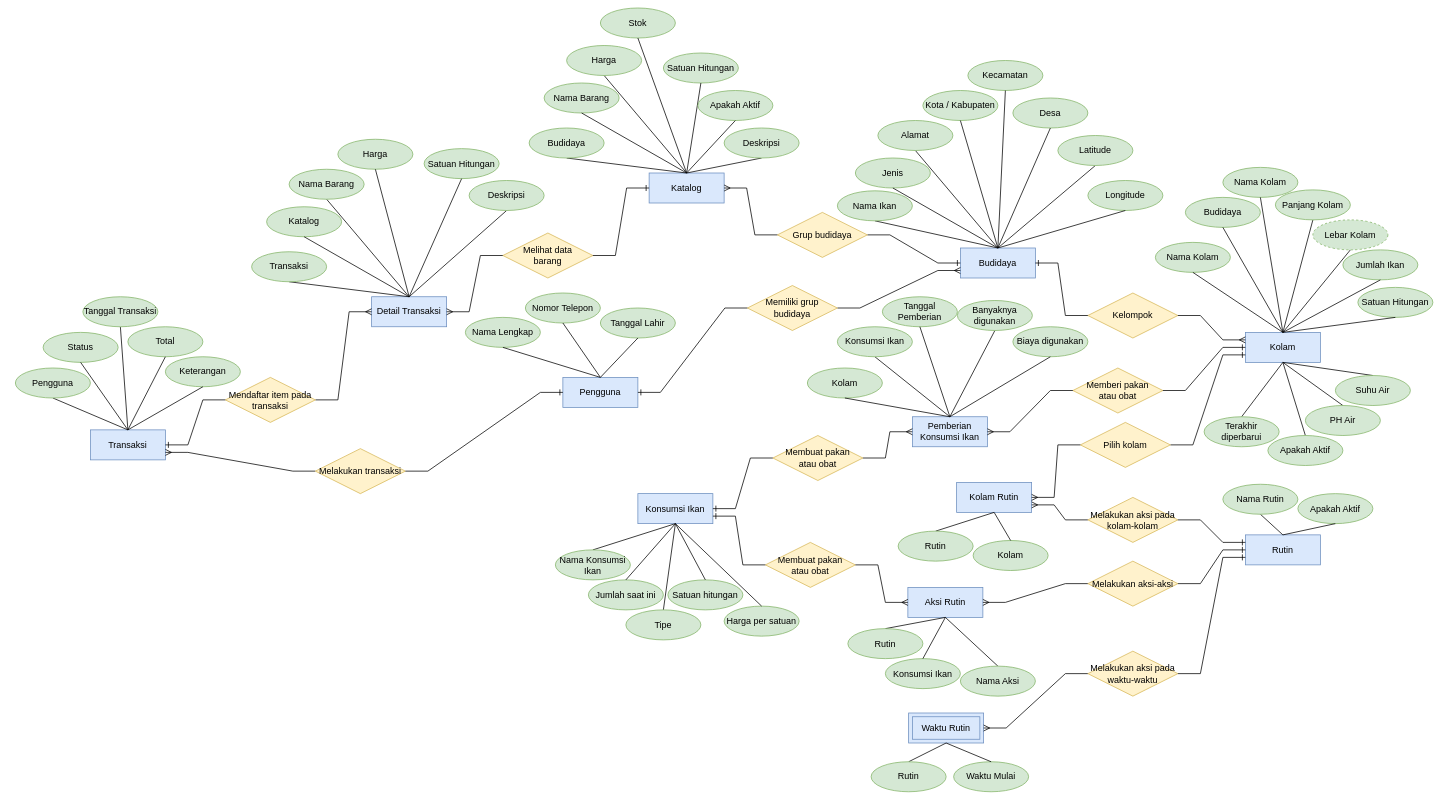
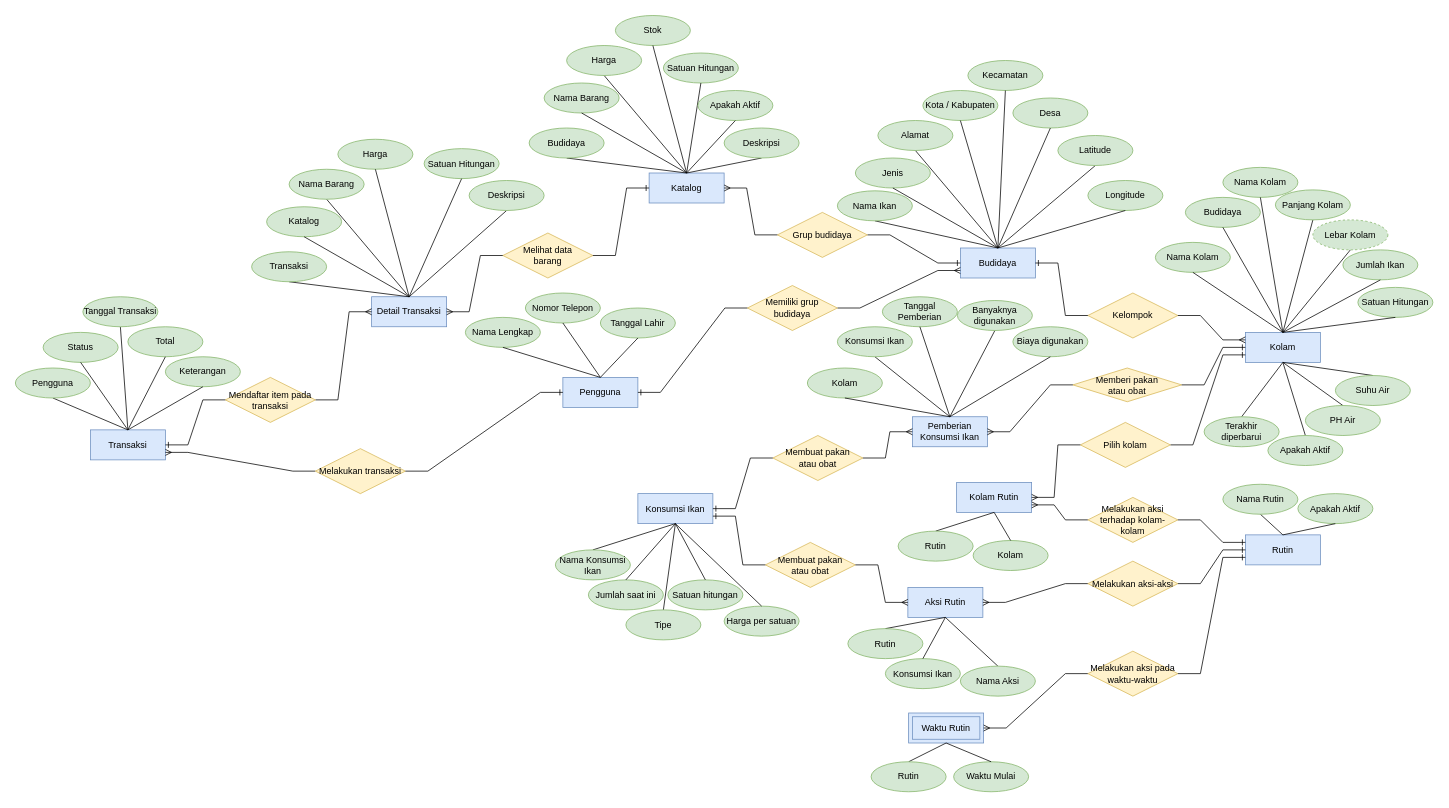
(638, 23) -> (653, 30)
(1118, 390) -> (1127, 385)
(1133, 520) -> (1133, 520)
